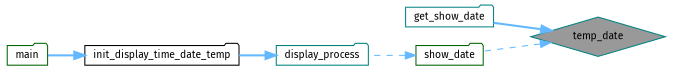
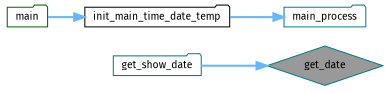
(598, 37) -> (325, 66)
(162, 55) -> (157, 17)
(322, 55) -> (325, 17)
(450, 55) -> none
